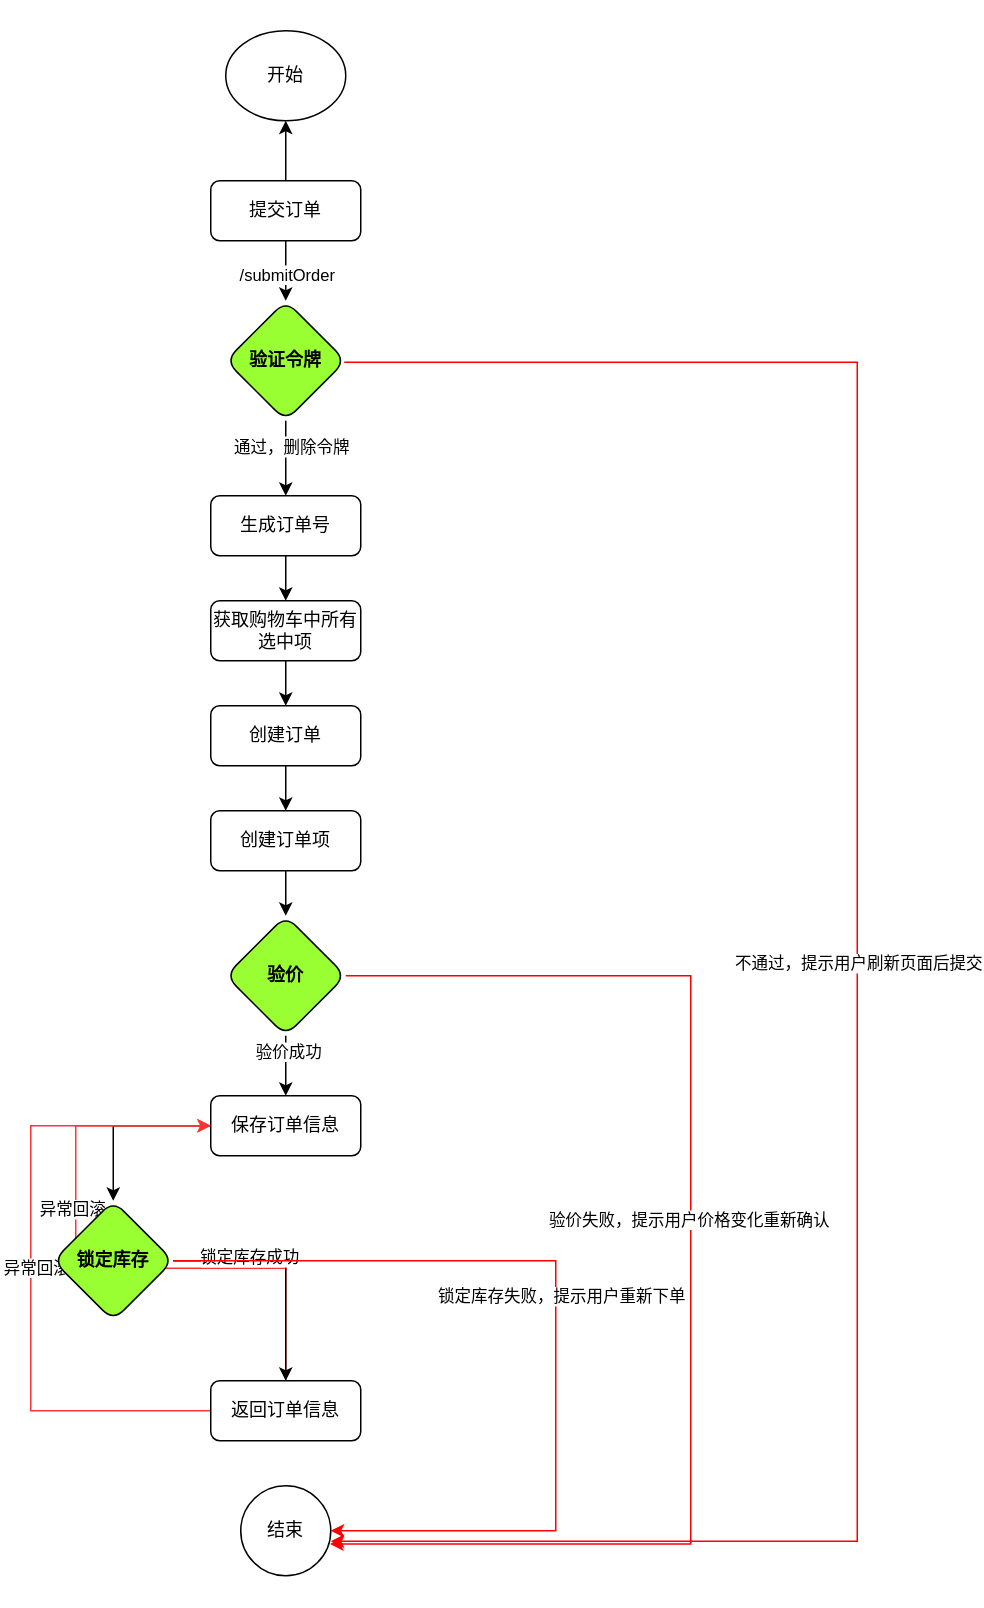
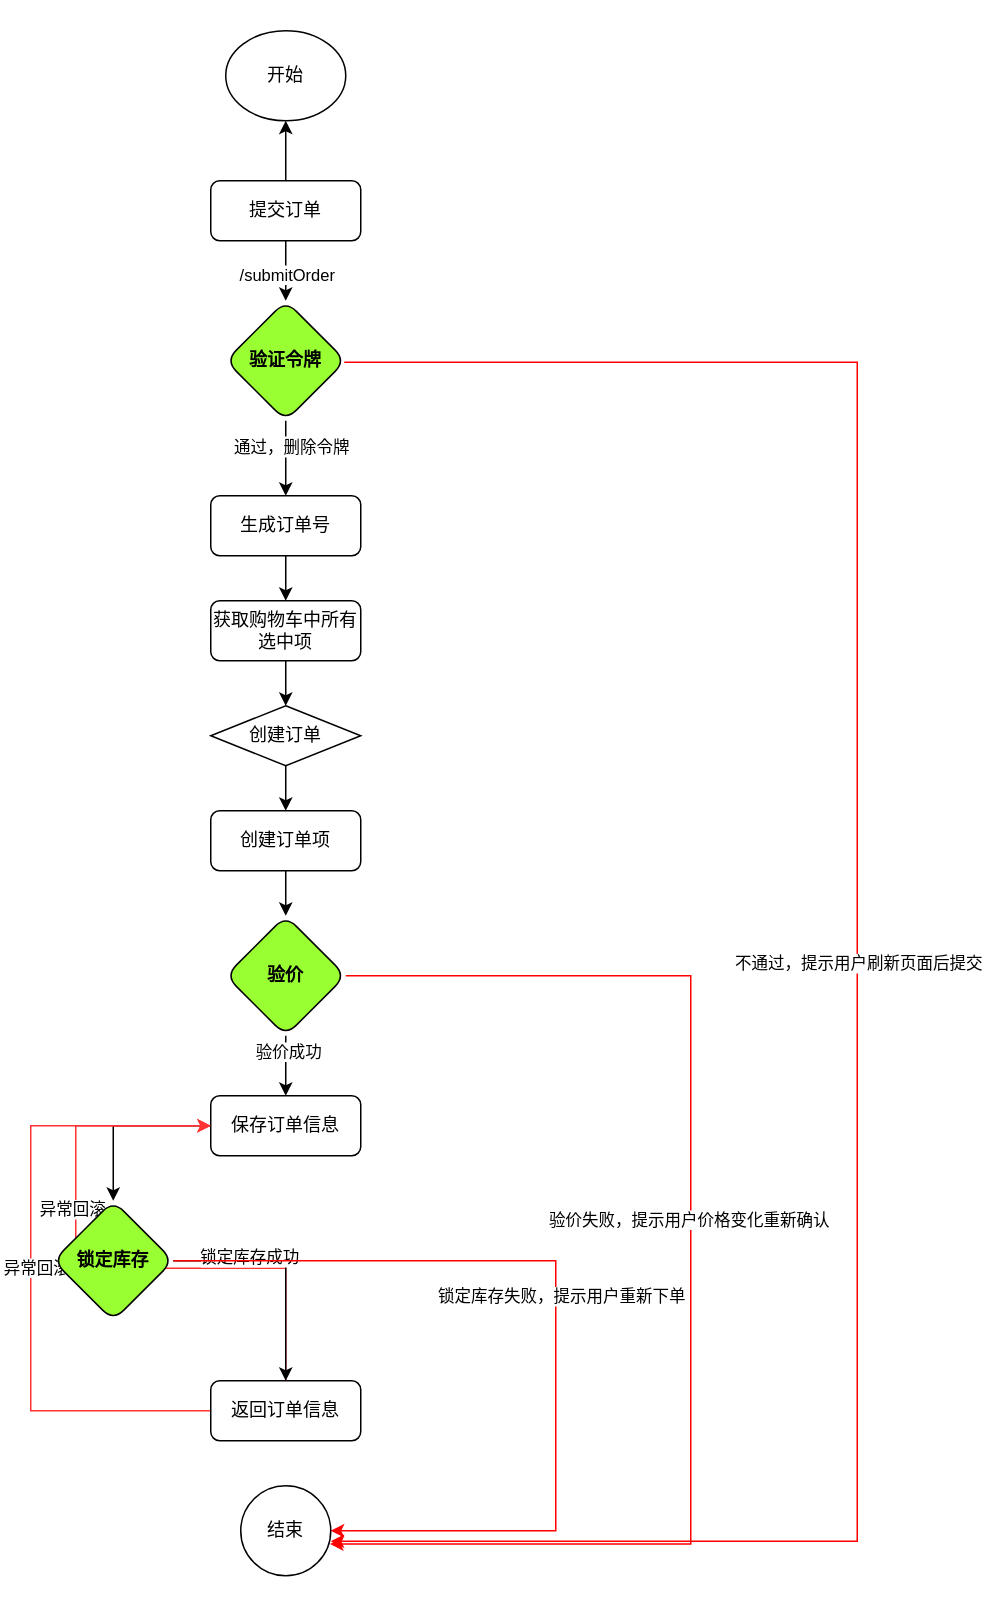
(286, 736) -> (286, 736)
